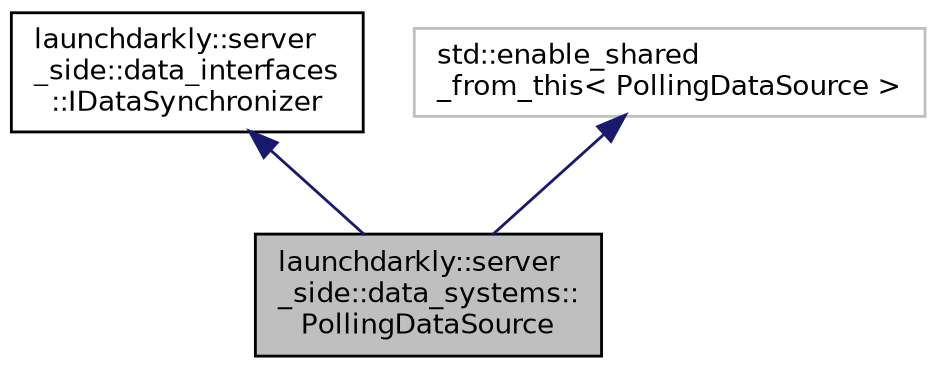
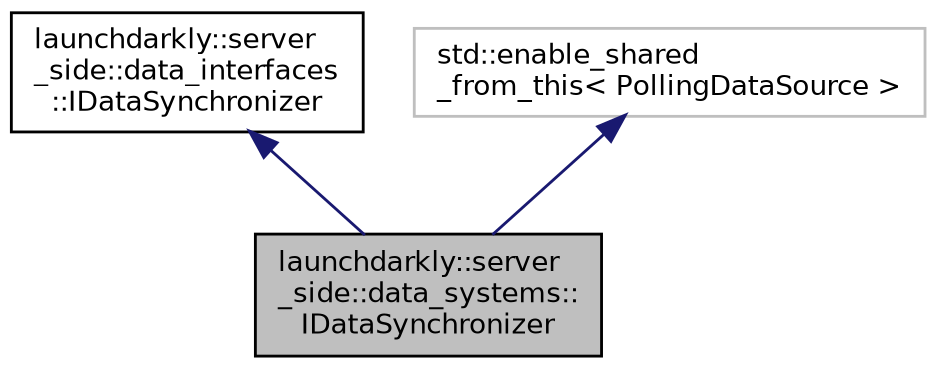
(428, 295) -> (428, 295)
